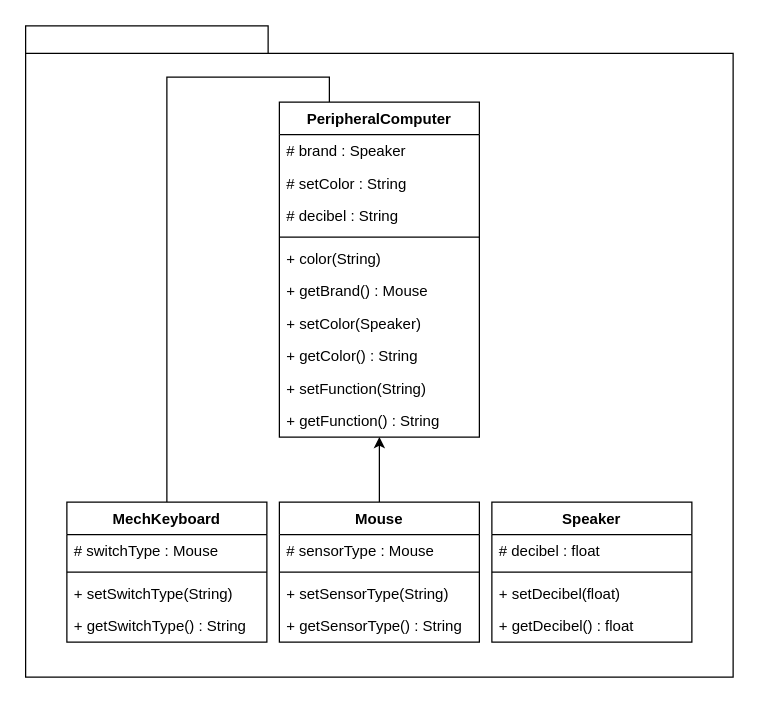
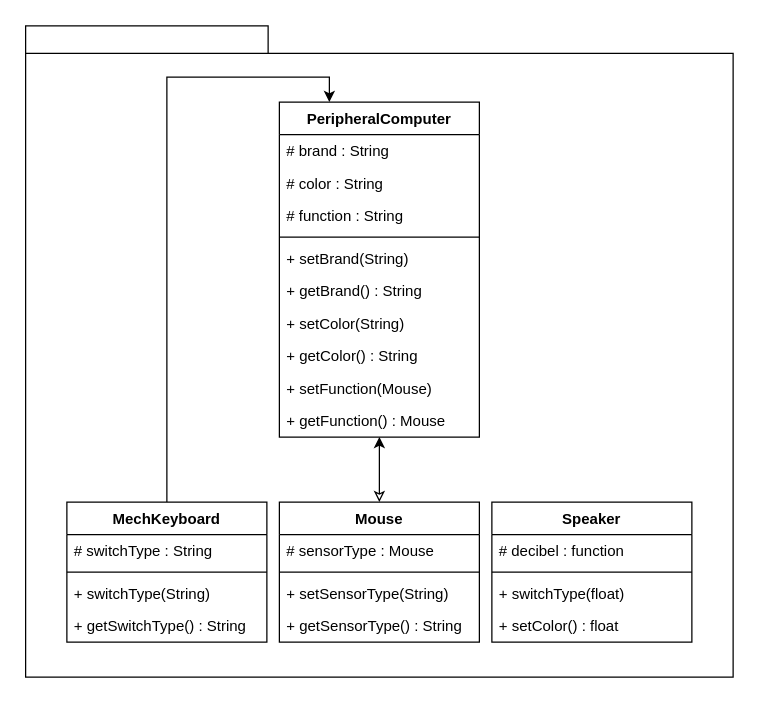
(329, 95) -> (329, 92)
(350, 151) -> (344, 151)
(354, 184) -> (342, 184)
(348, 216) -> (354, 216)
(343, 259) -> (358, 259)
(362, 291) -> (365, 291)
(362, 324) -> (356, 324)
(369, 389) -> (366, 389)
(375, 421) -> (373, 421)
(379, 495) -> (379, 492)
(148, 551) -> (150, 551)
(557, 551) -> (569, 551)
(165, 594) -> (152, 594)
(571, 594) -> (573, 594)
(578, 626) -> (571, 626)
